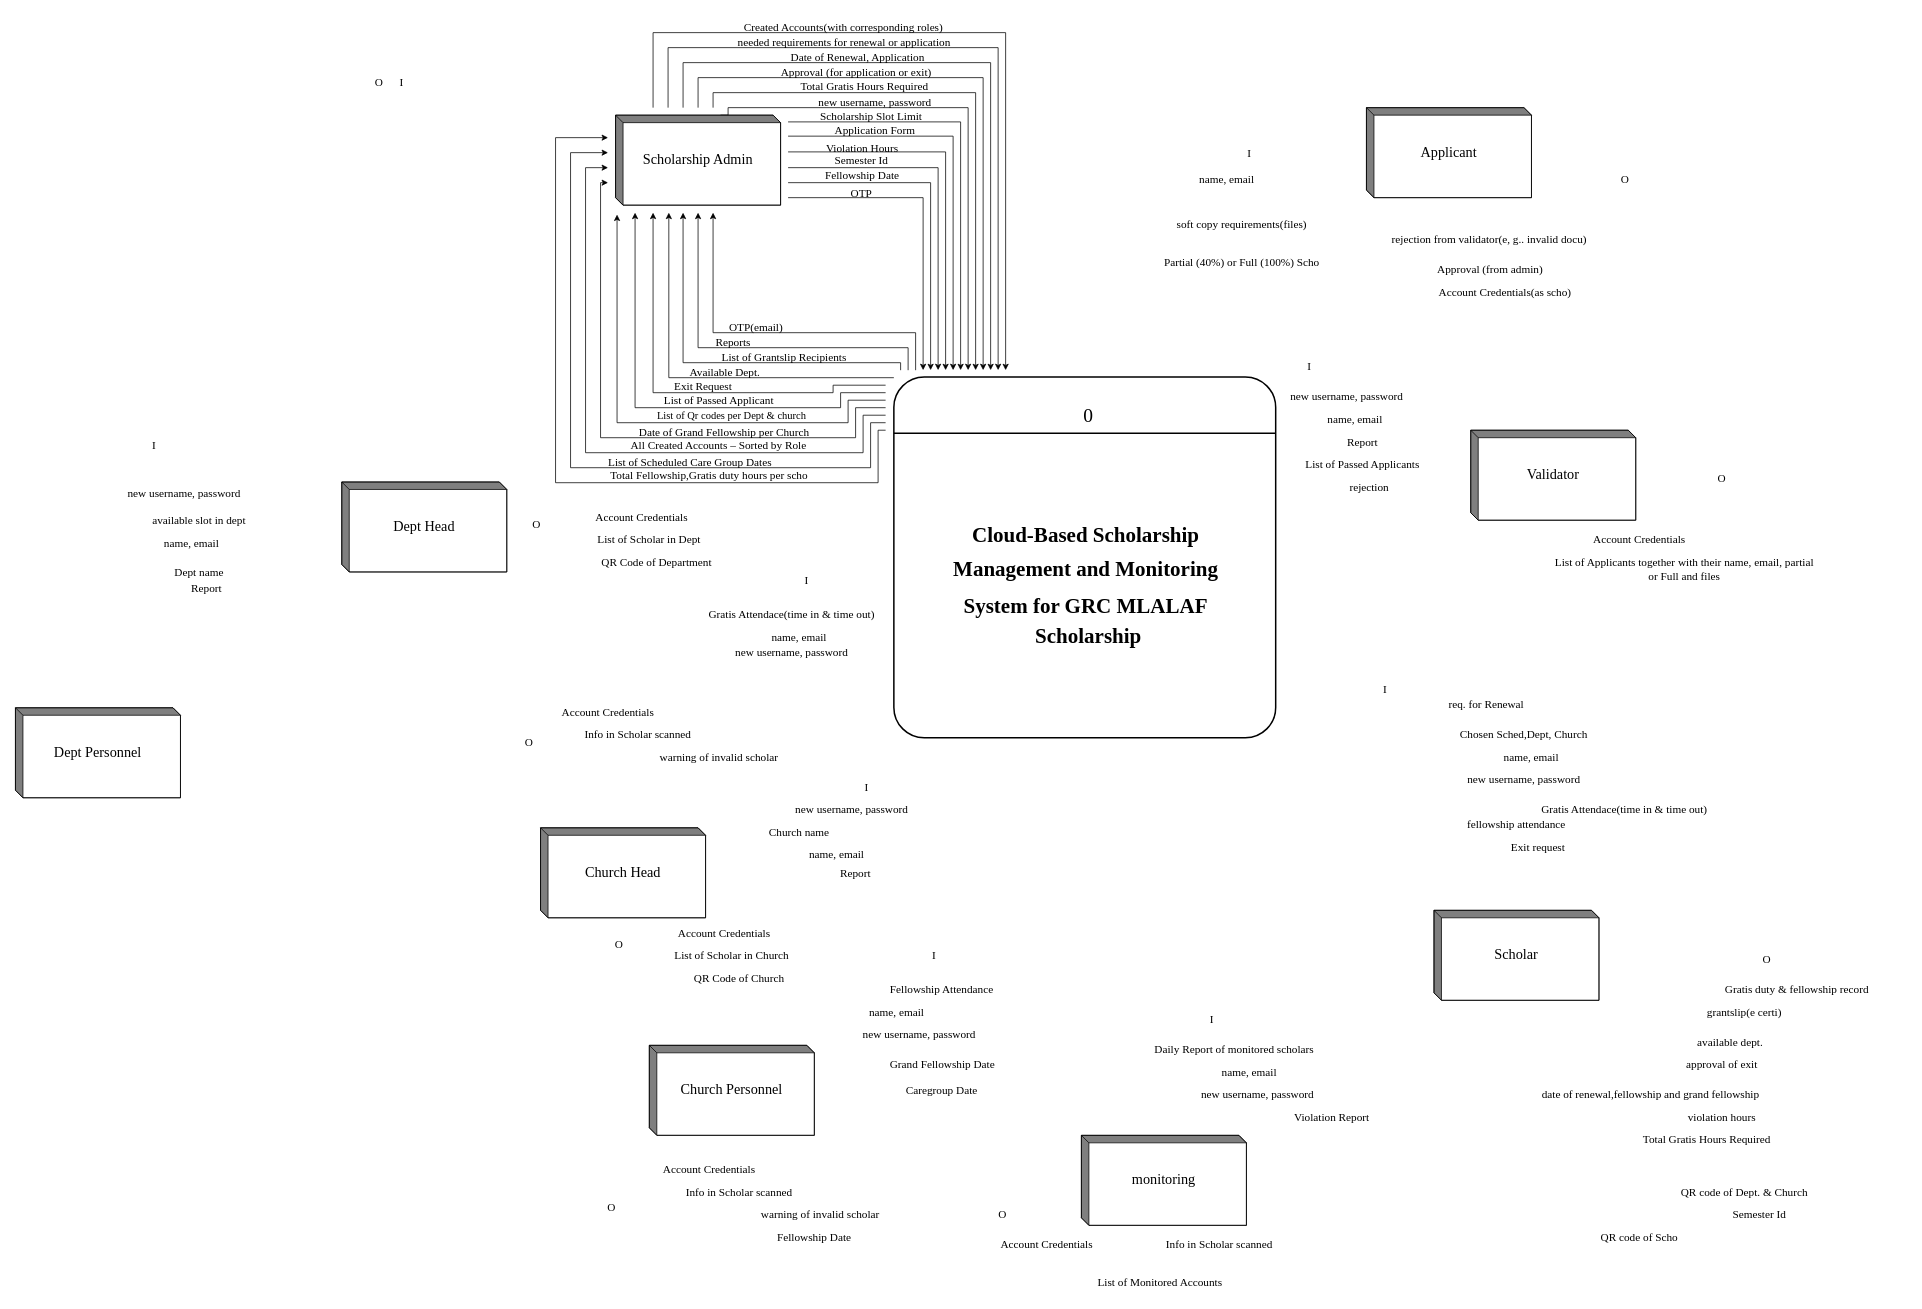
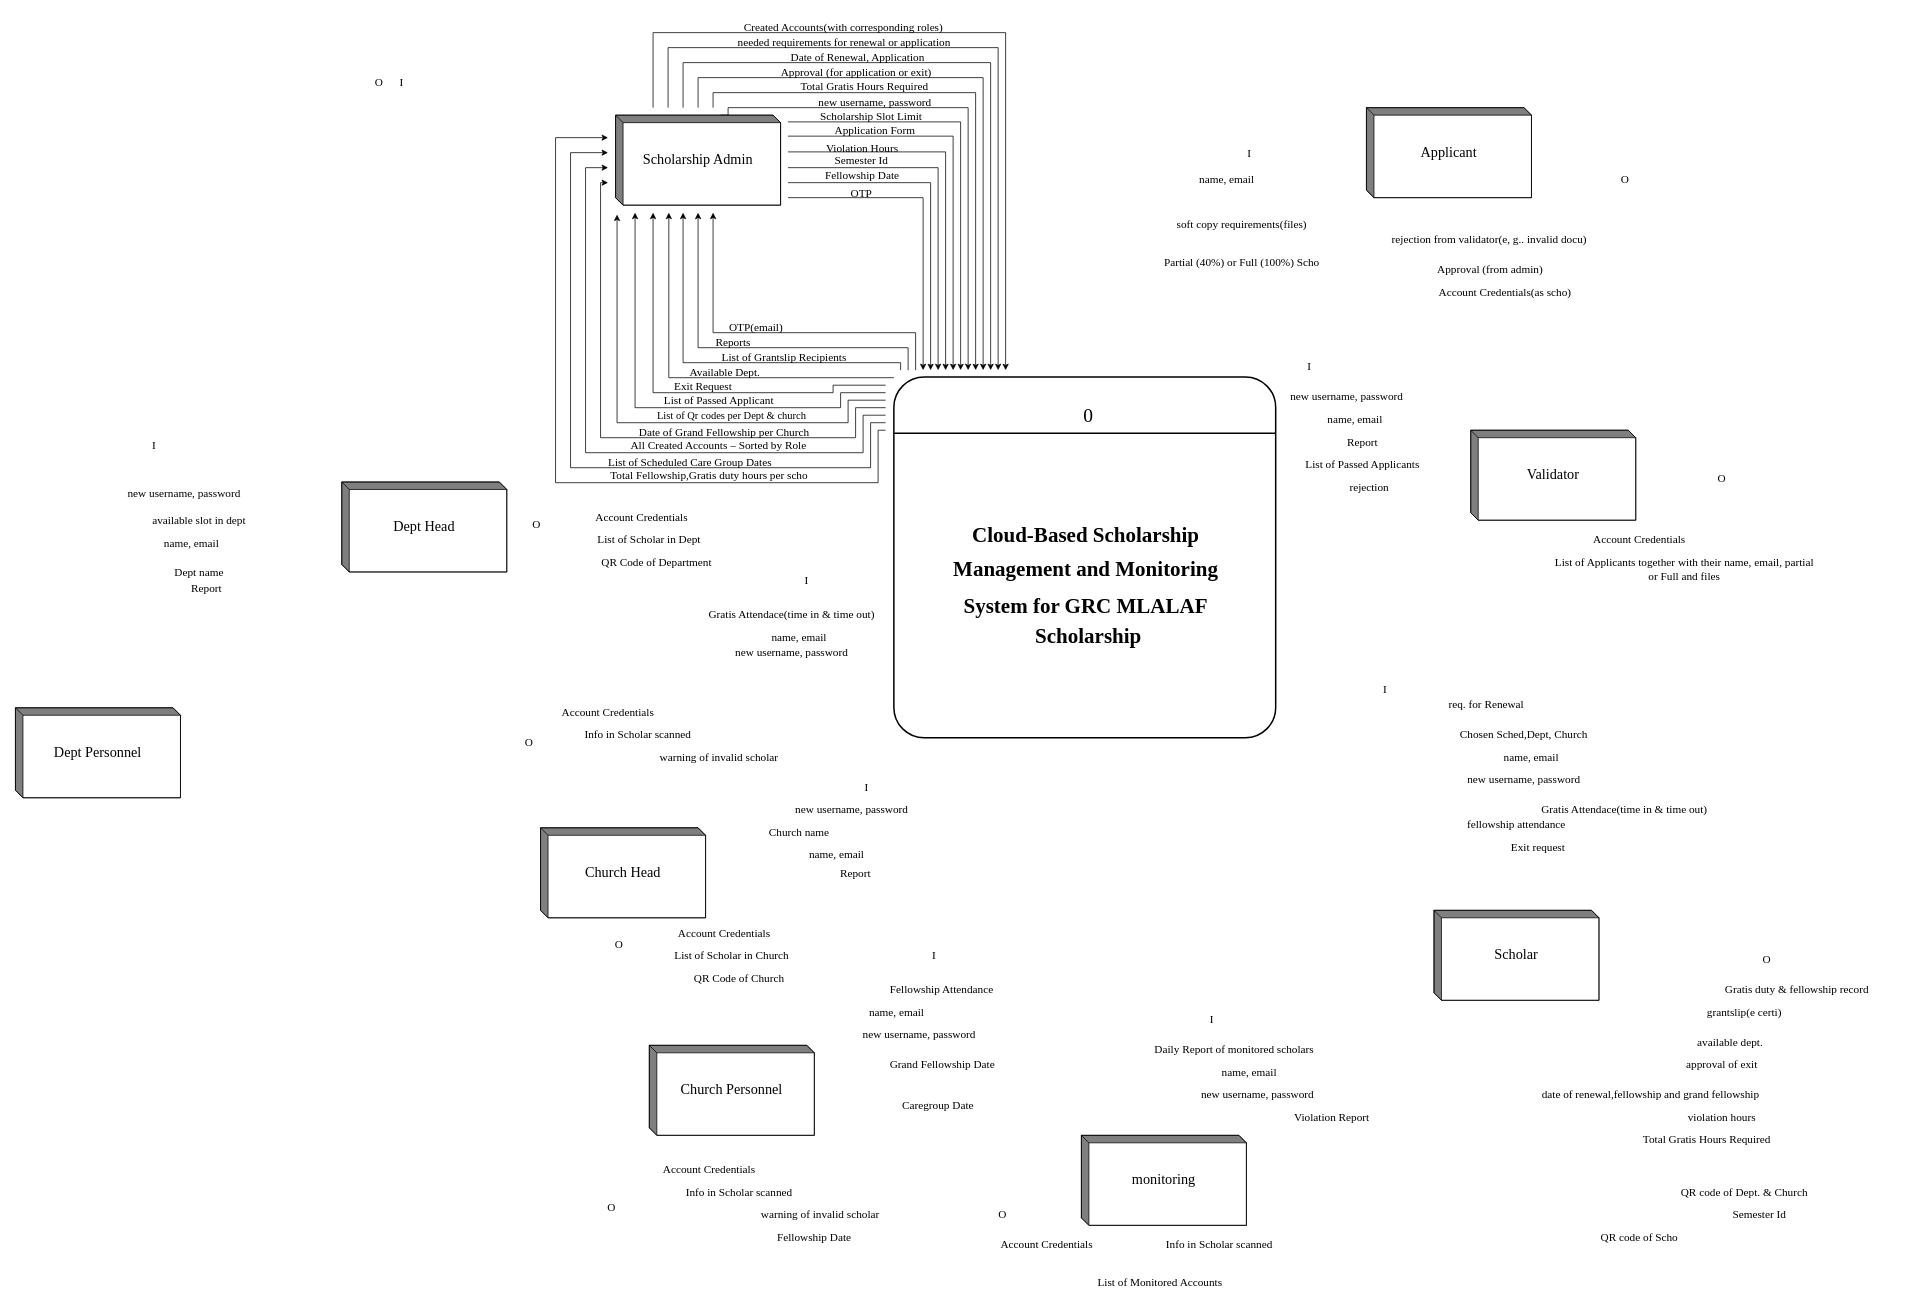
(942, 1090) -> (938, 1105)
